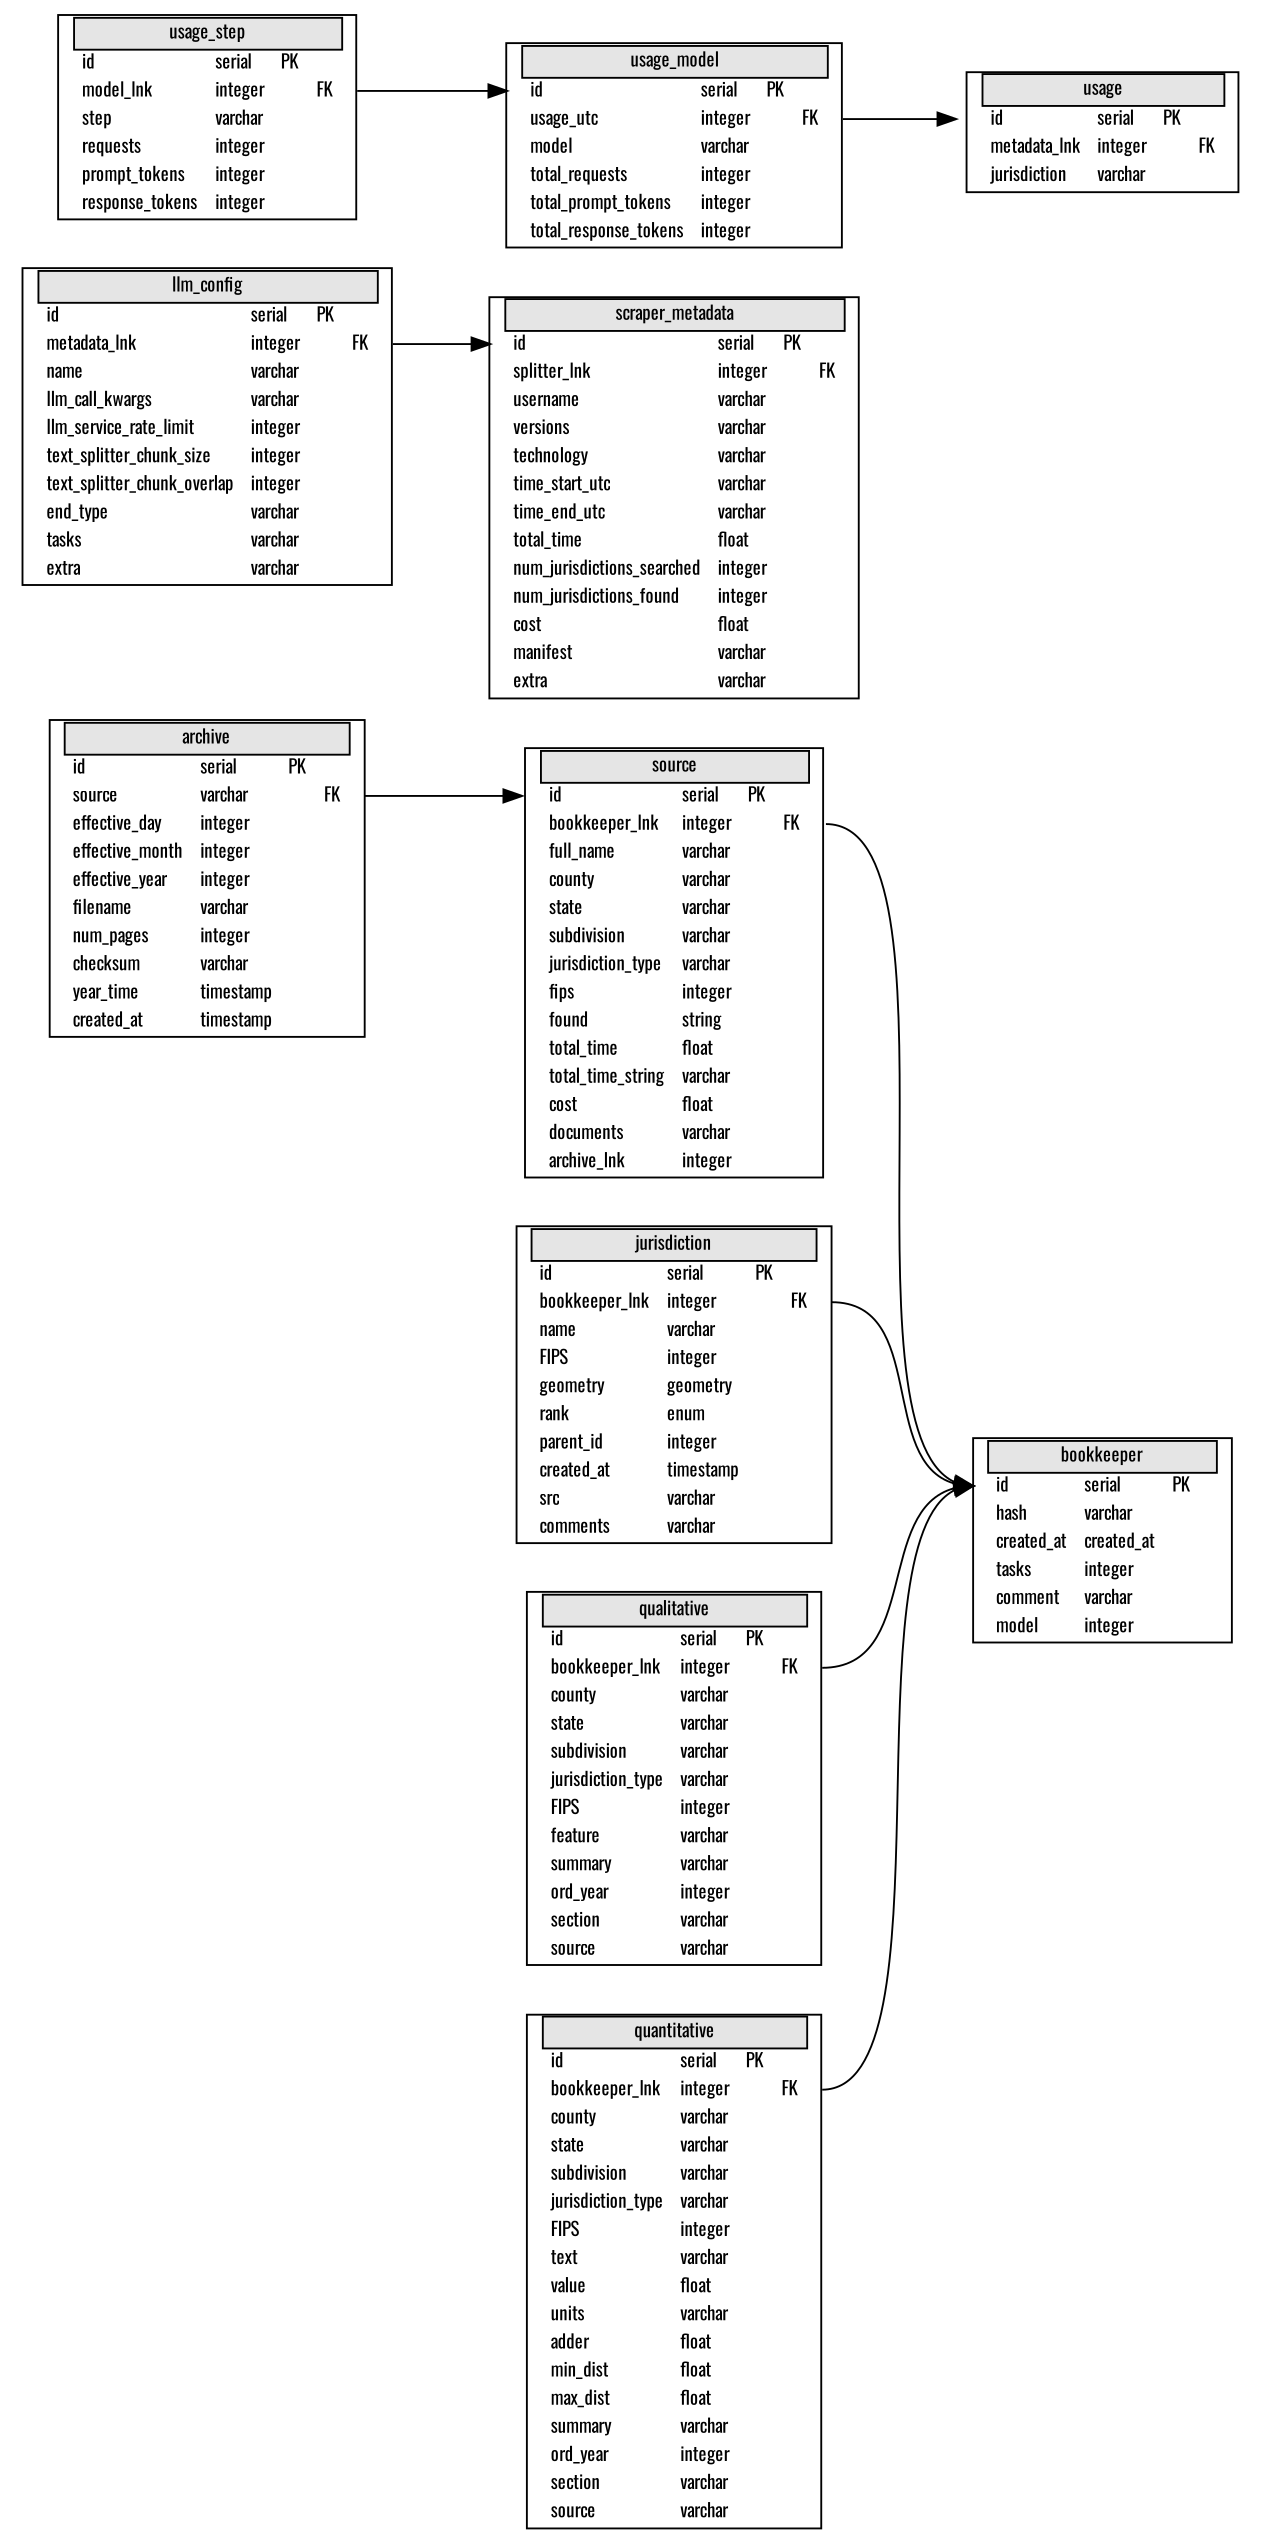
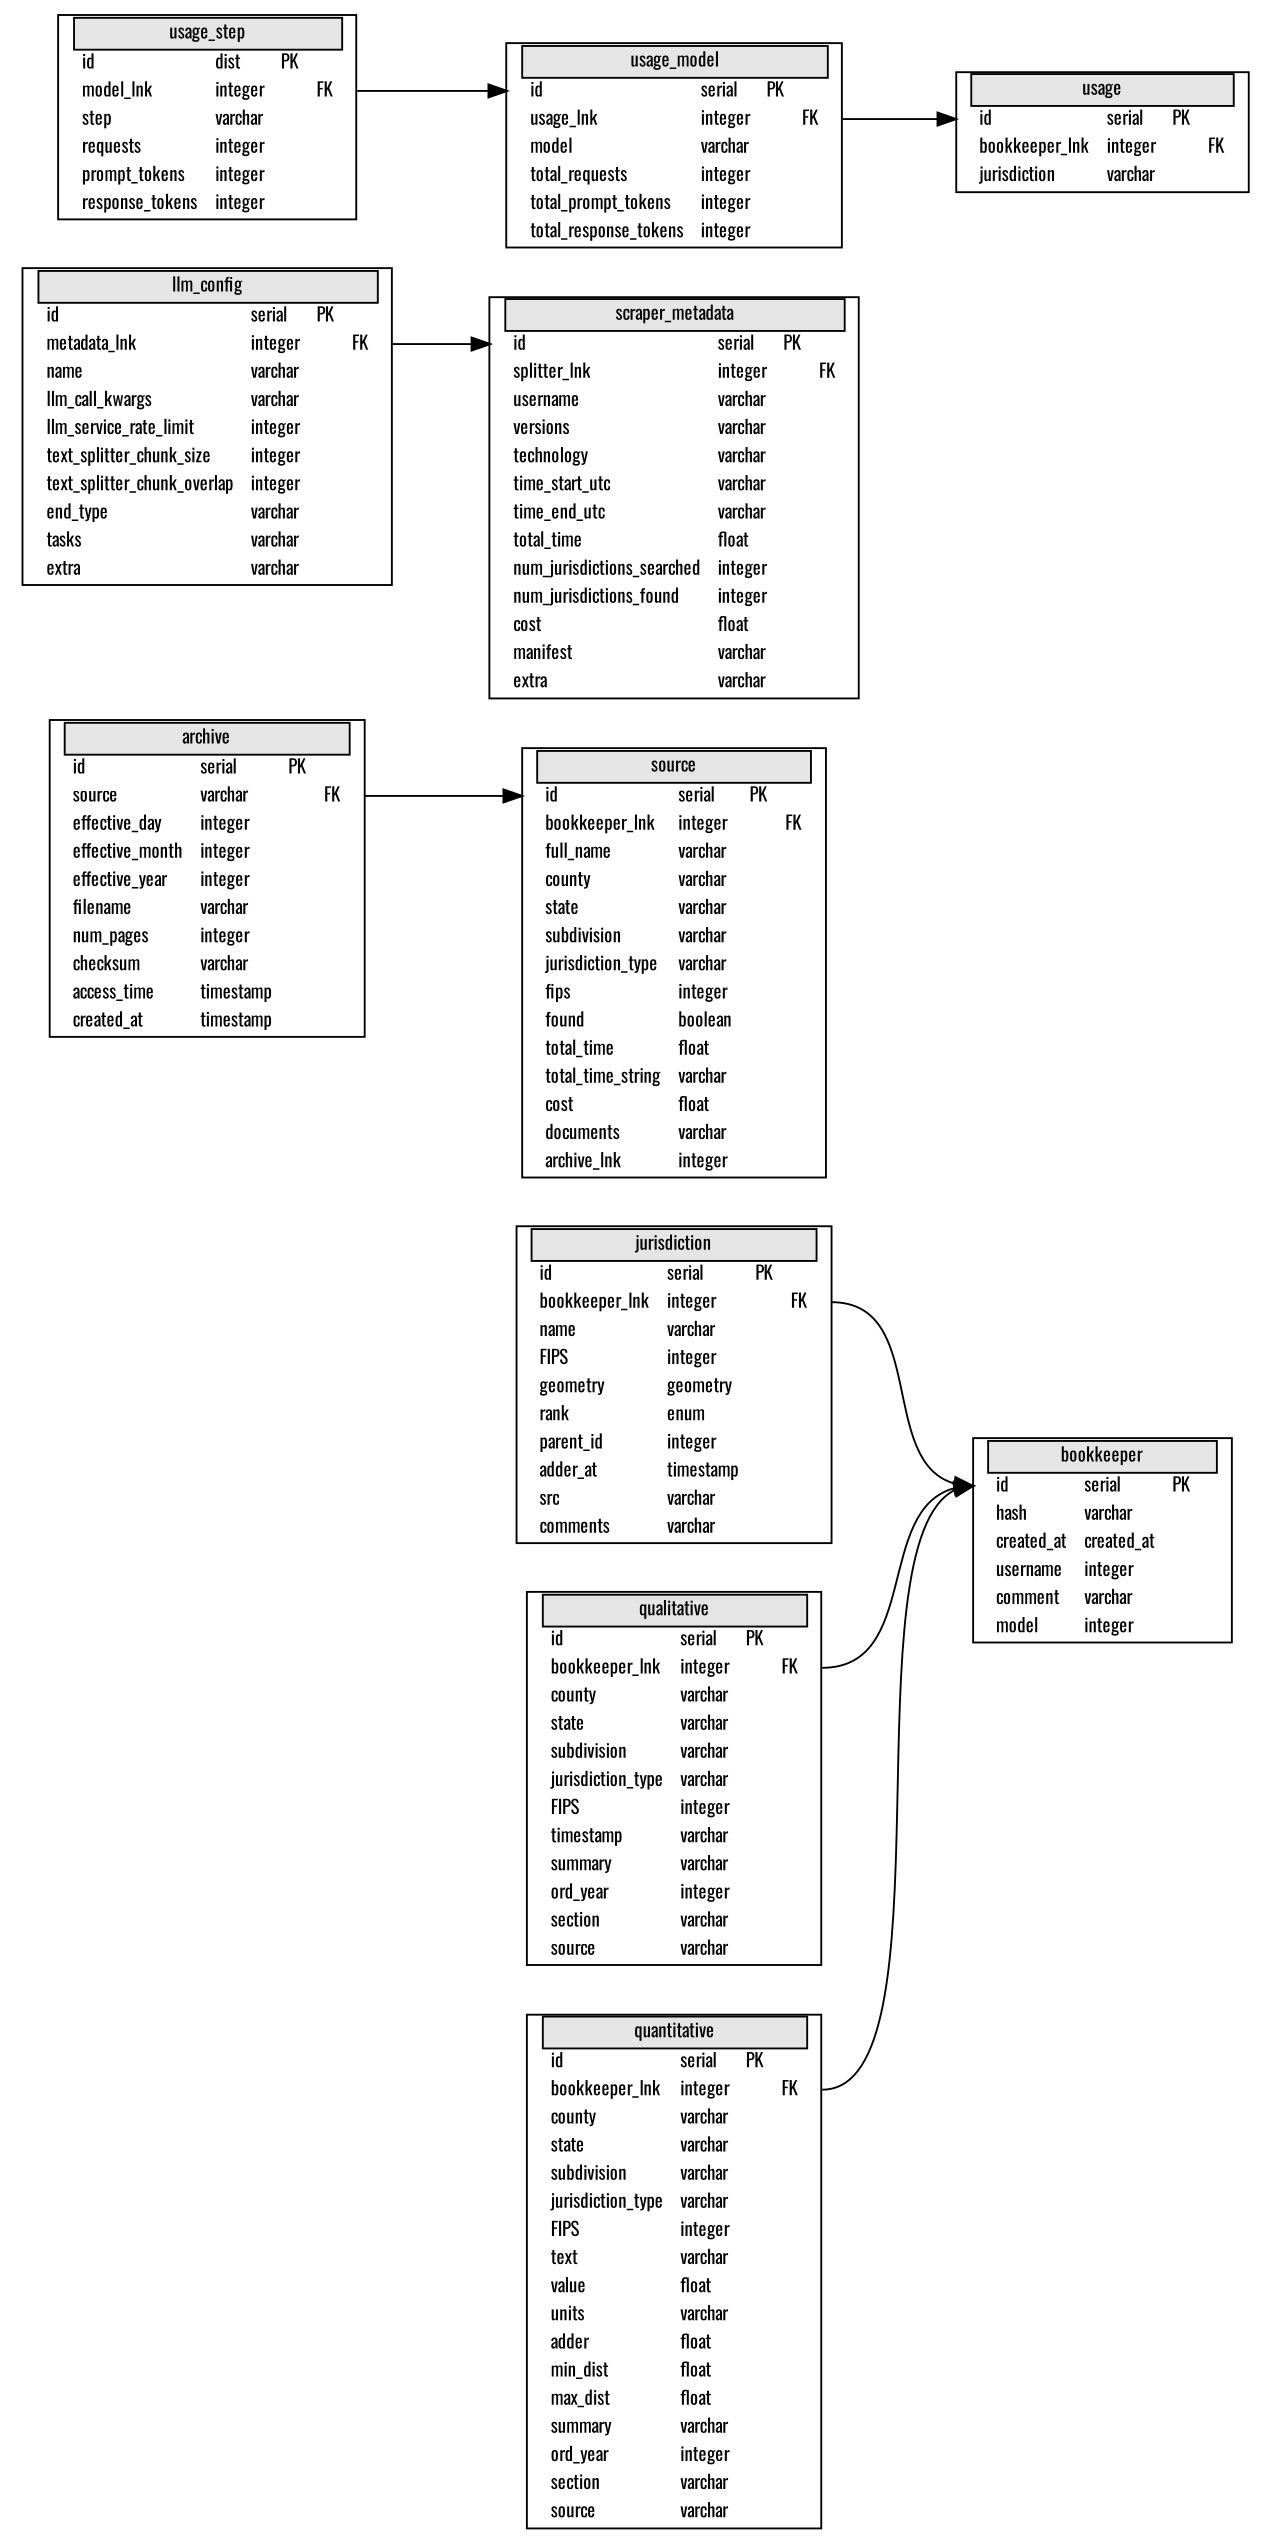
(234, 63) -> (229, 63)
(564, 119) -> (564, 119)
(1036, 147) -> (1035, 147)
(106, 993) -> (114, 993)
(702, 1021) -> (706, 1021)
(900, 1146) -> none
(576, 1471) -> (569, 1471)
(1014, 1570) -> (1029, 1570)
(576, 1837) -> (587, 1837)
